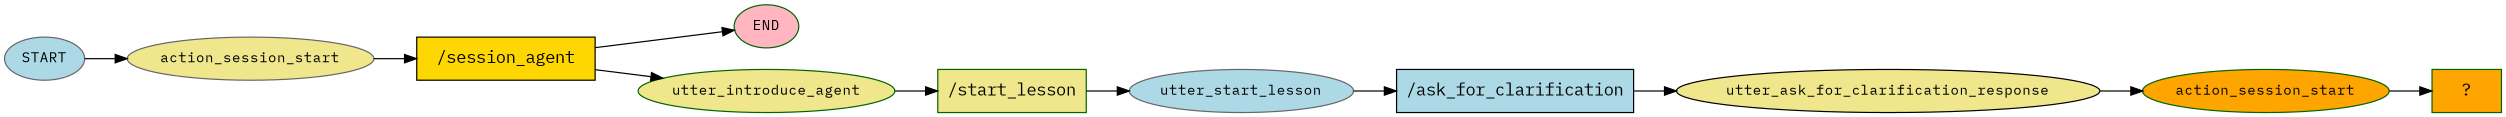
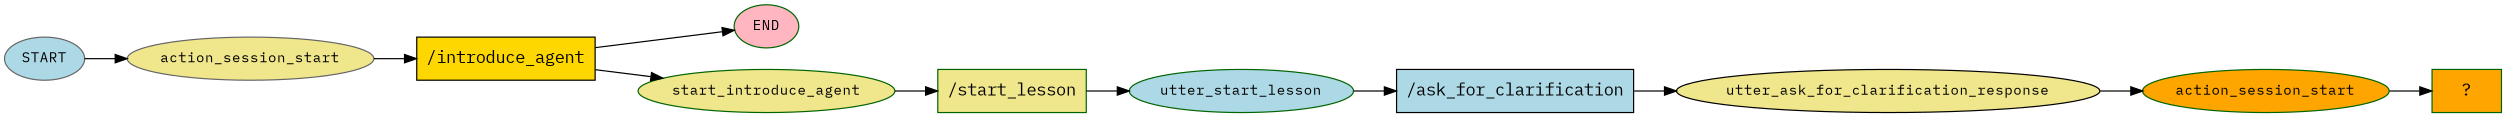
(506, 59) -> (506, 59)
(766, 91) -> (766, 91)
(1241, 91) -> (1241, 91)
